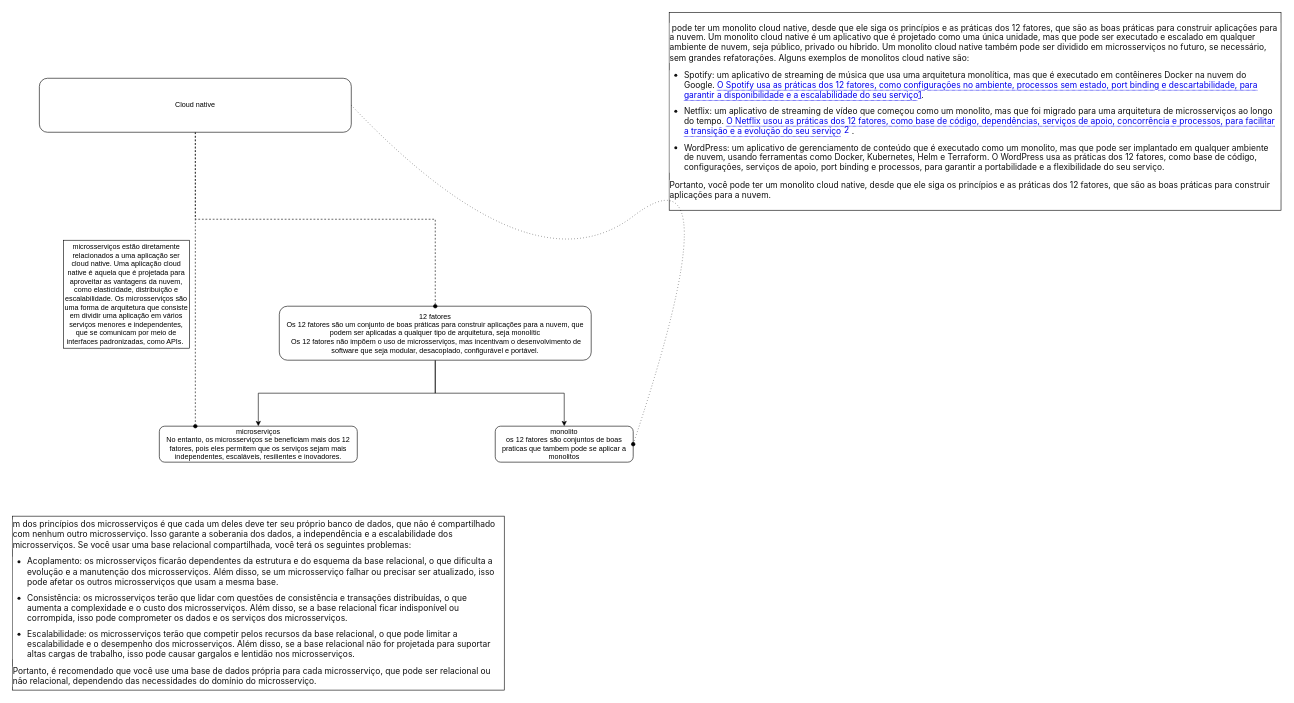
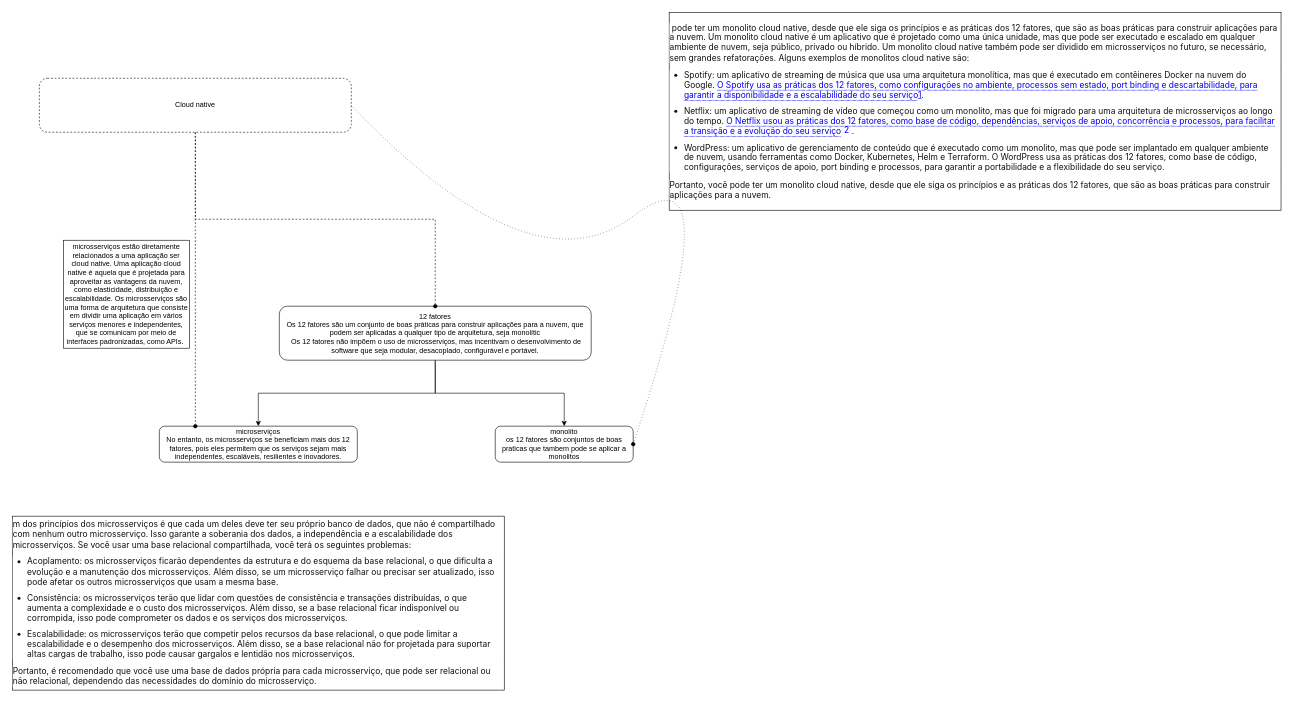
(195, 105) -> (195, 105)
